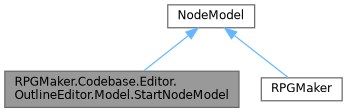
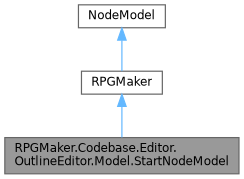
(166, 53) -> (122, 122)
